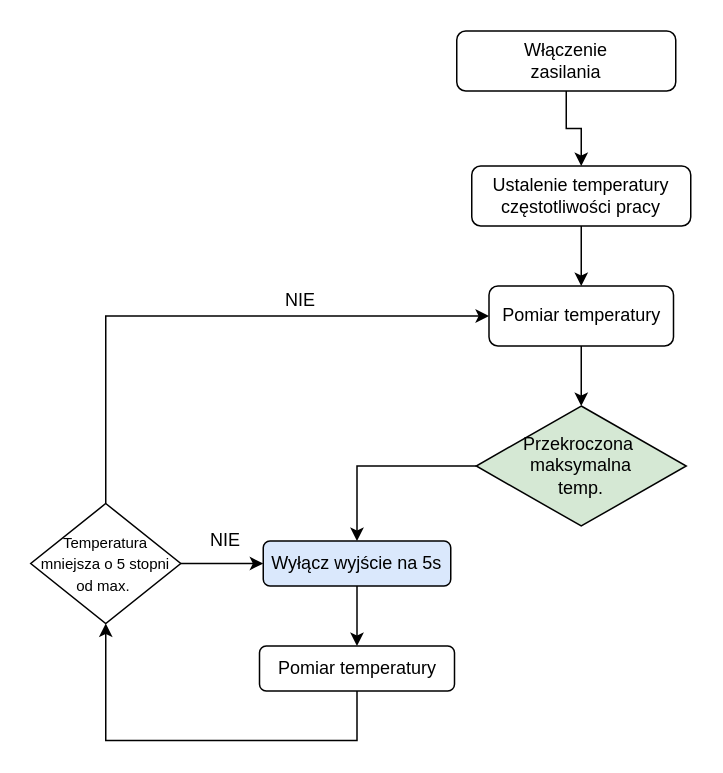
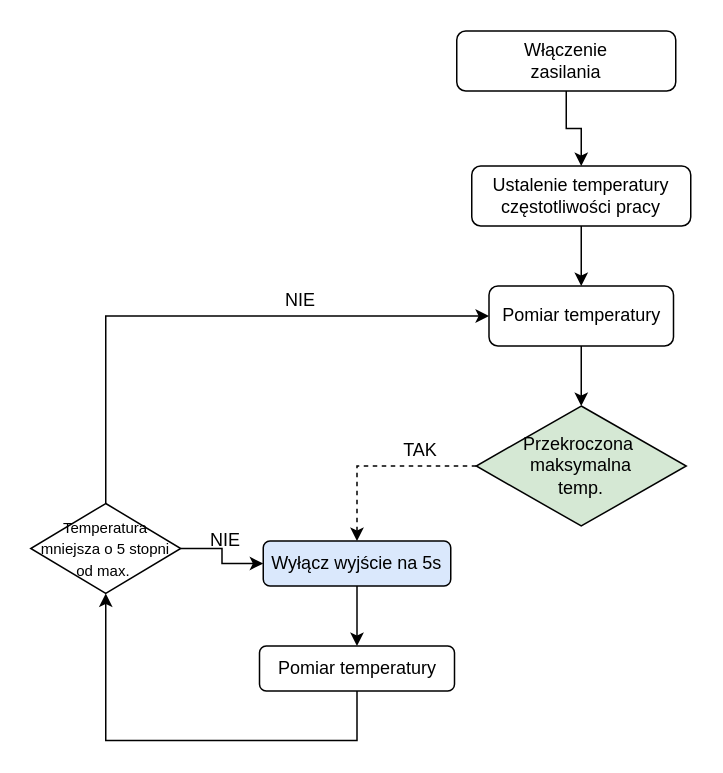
none -> (421, 451)
(384, 466) -> (384, 466)
(106, 563) -> (106, 548)
